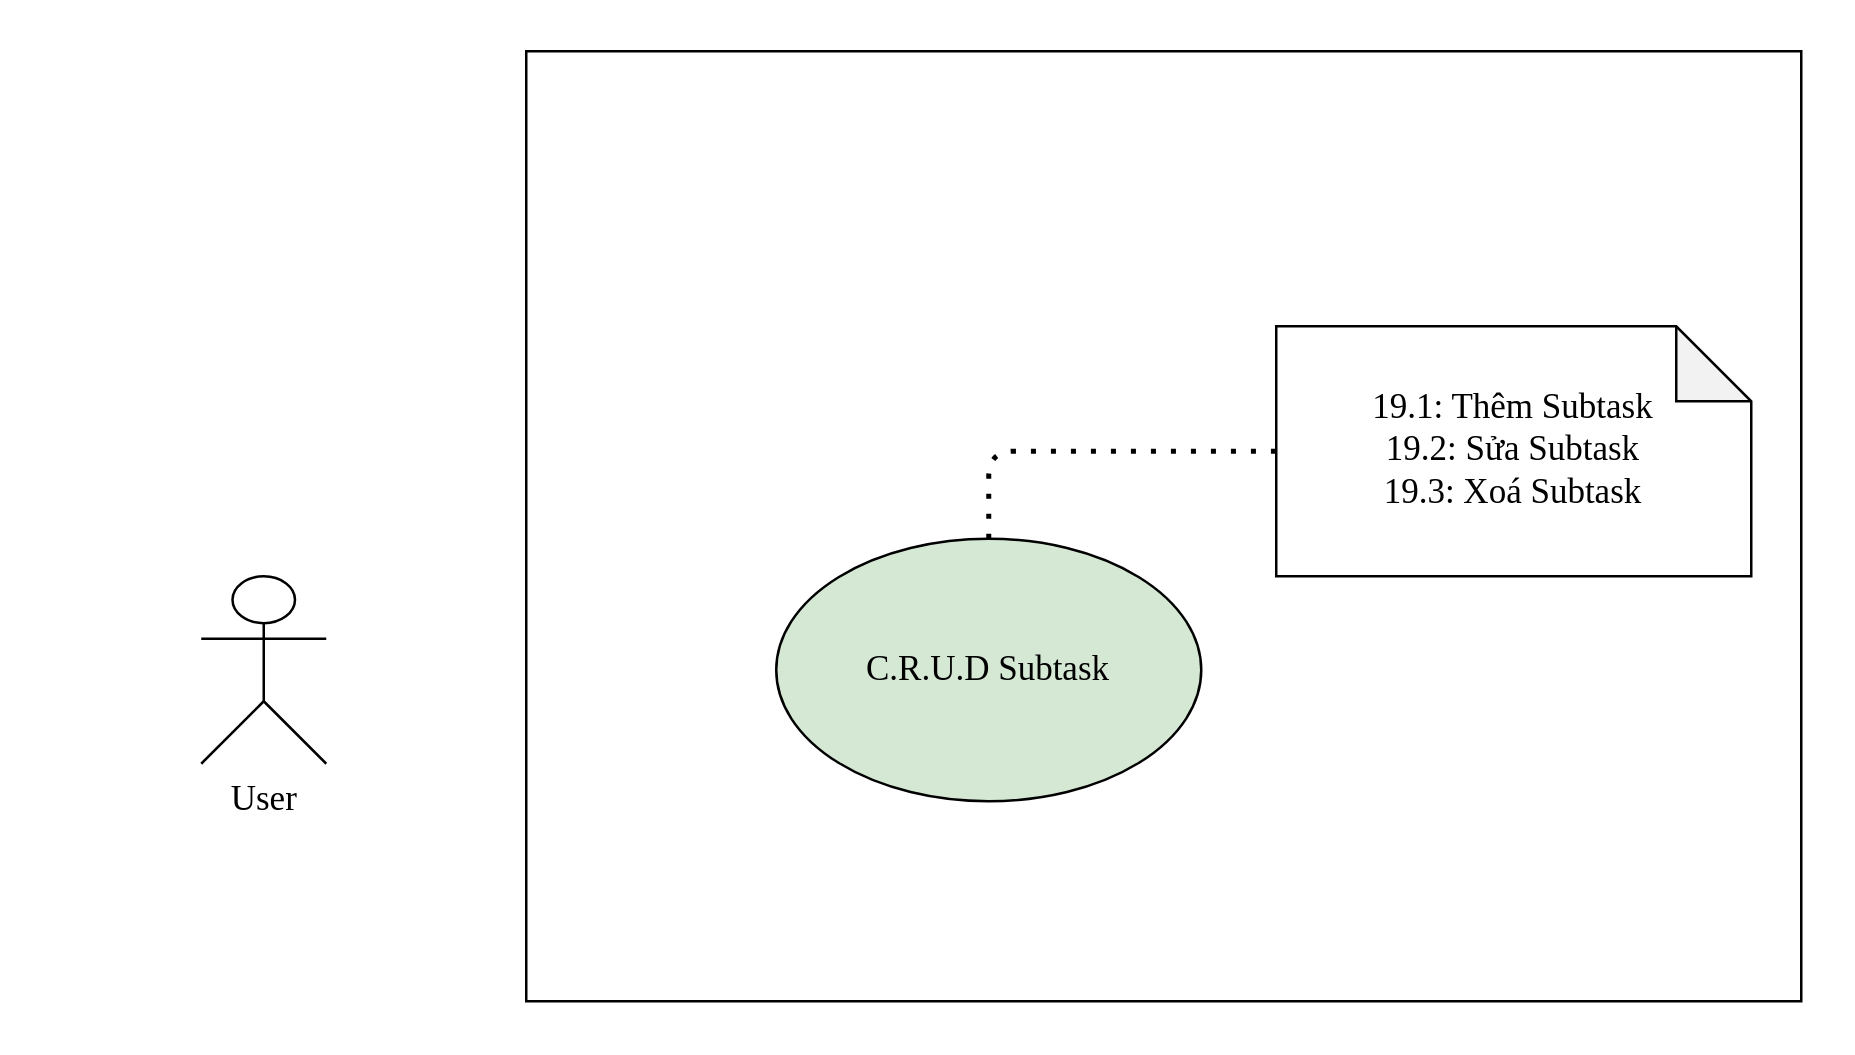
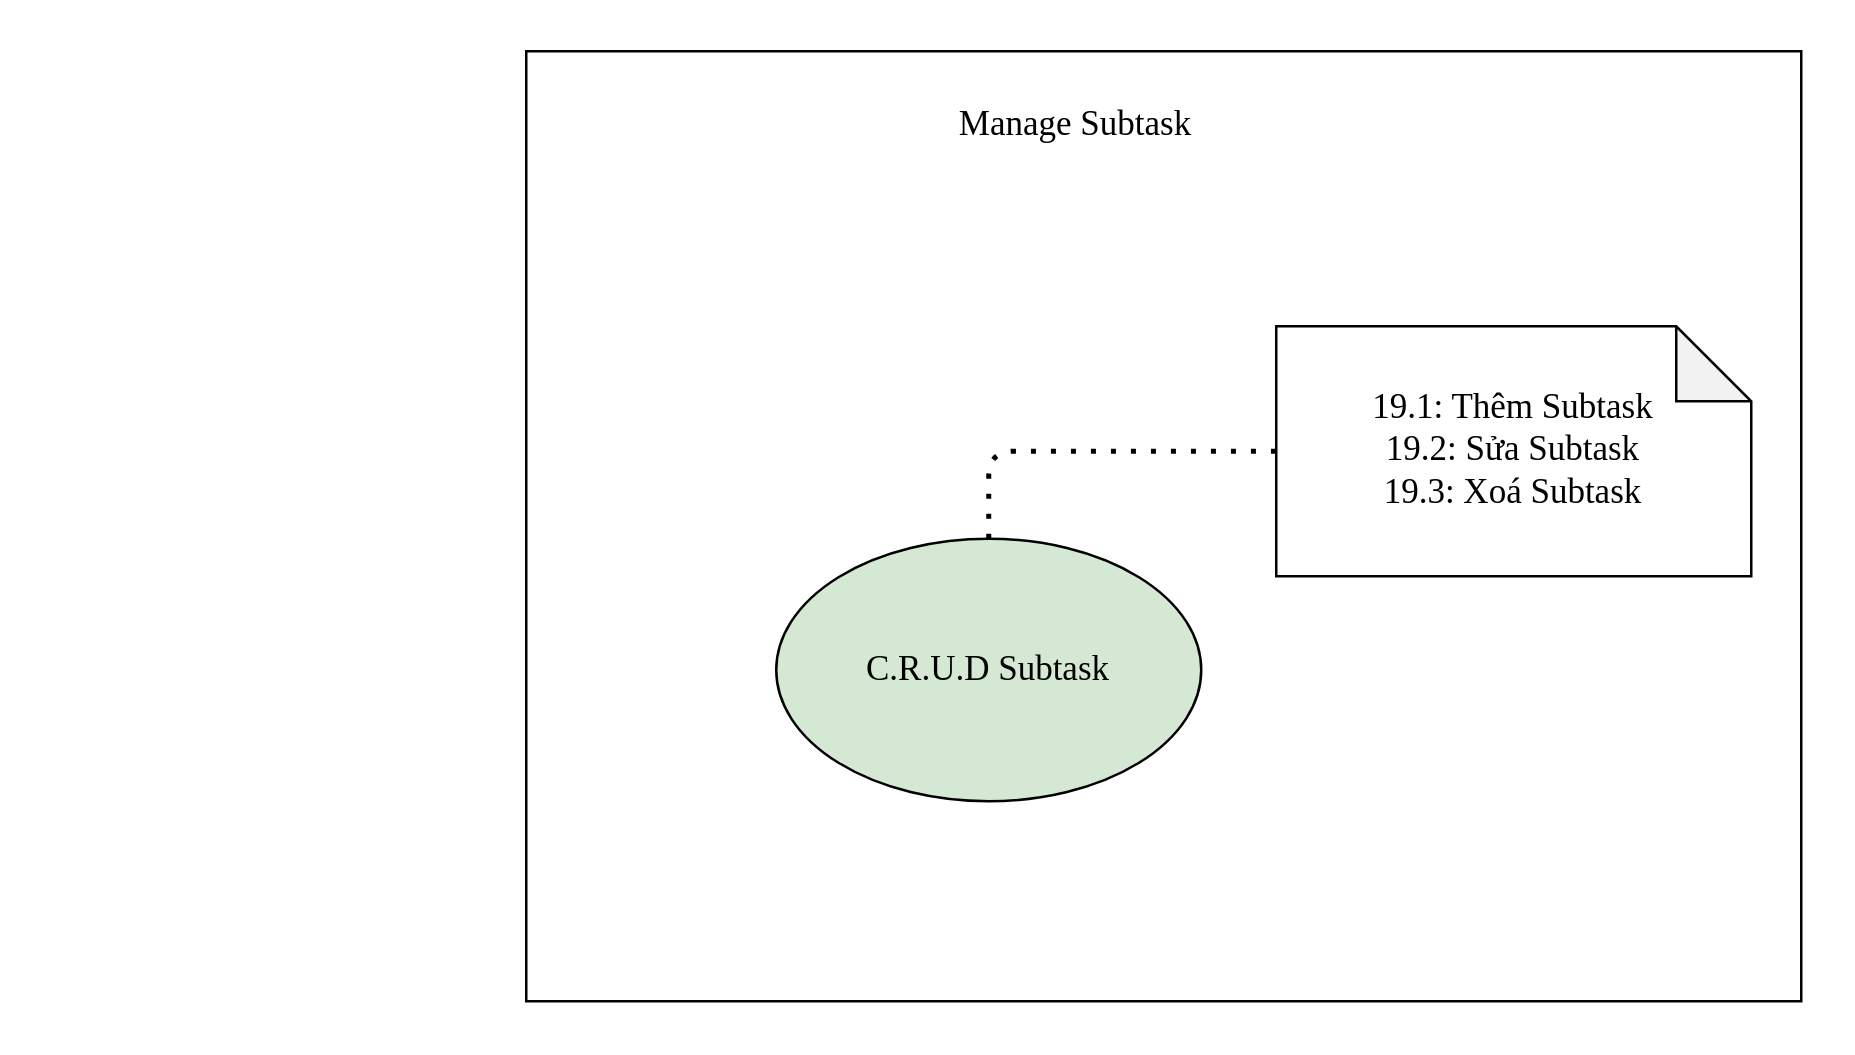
none -> (1076, 126)
(264, 670) -> none
